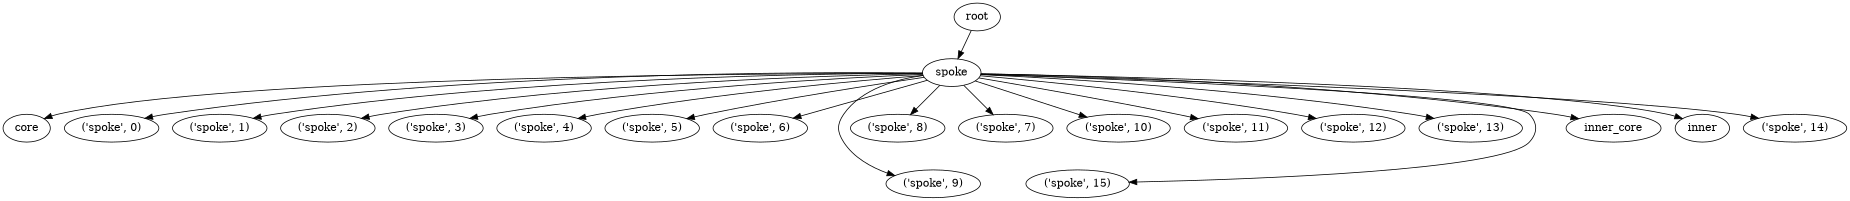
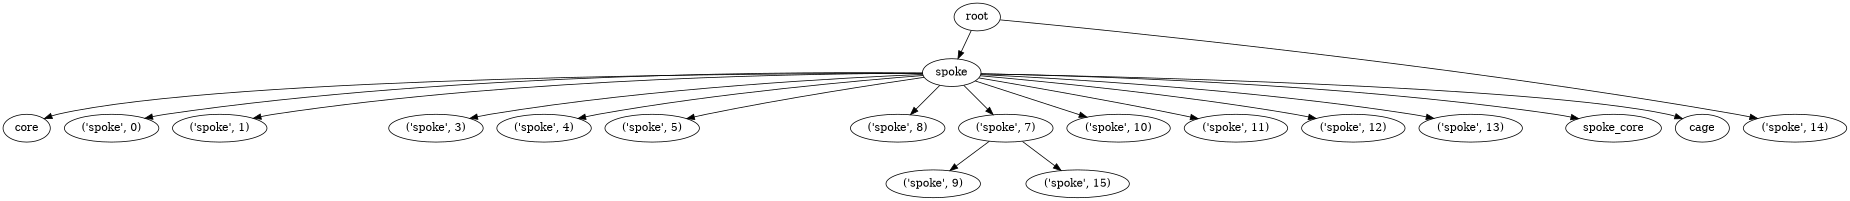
(1366, 89) -> (1376, 61)
(846, 112) -> (973, 154)
(1535, 124) -> (1039, 154)
(328, 128) -> none
(760, 128) -> none
(1614, 128) -> (1614, 128)
(1702, 128) -> (1702, 128)
